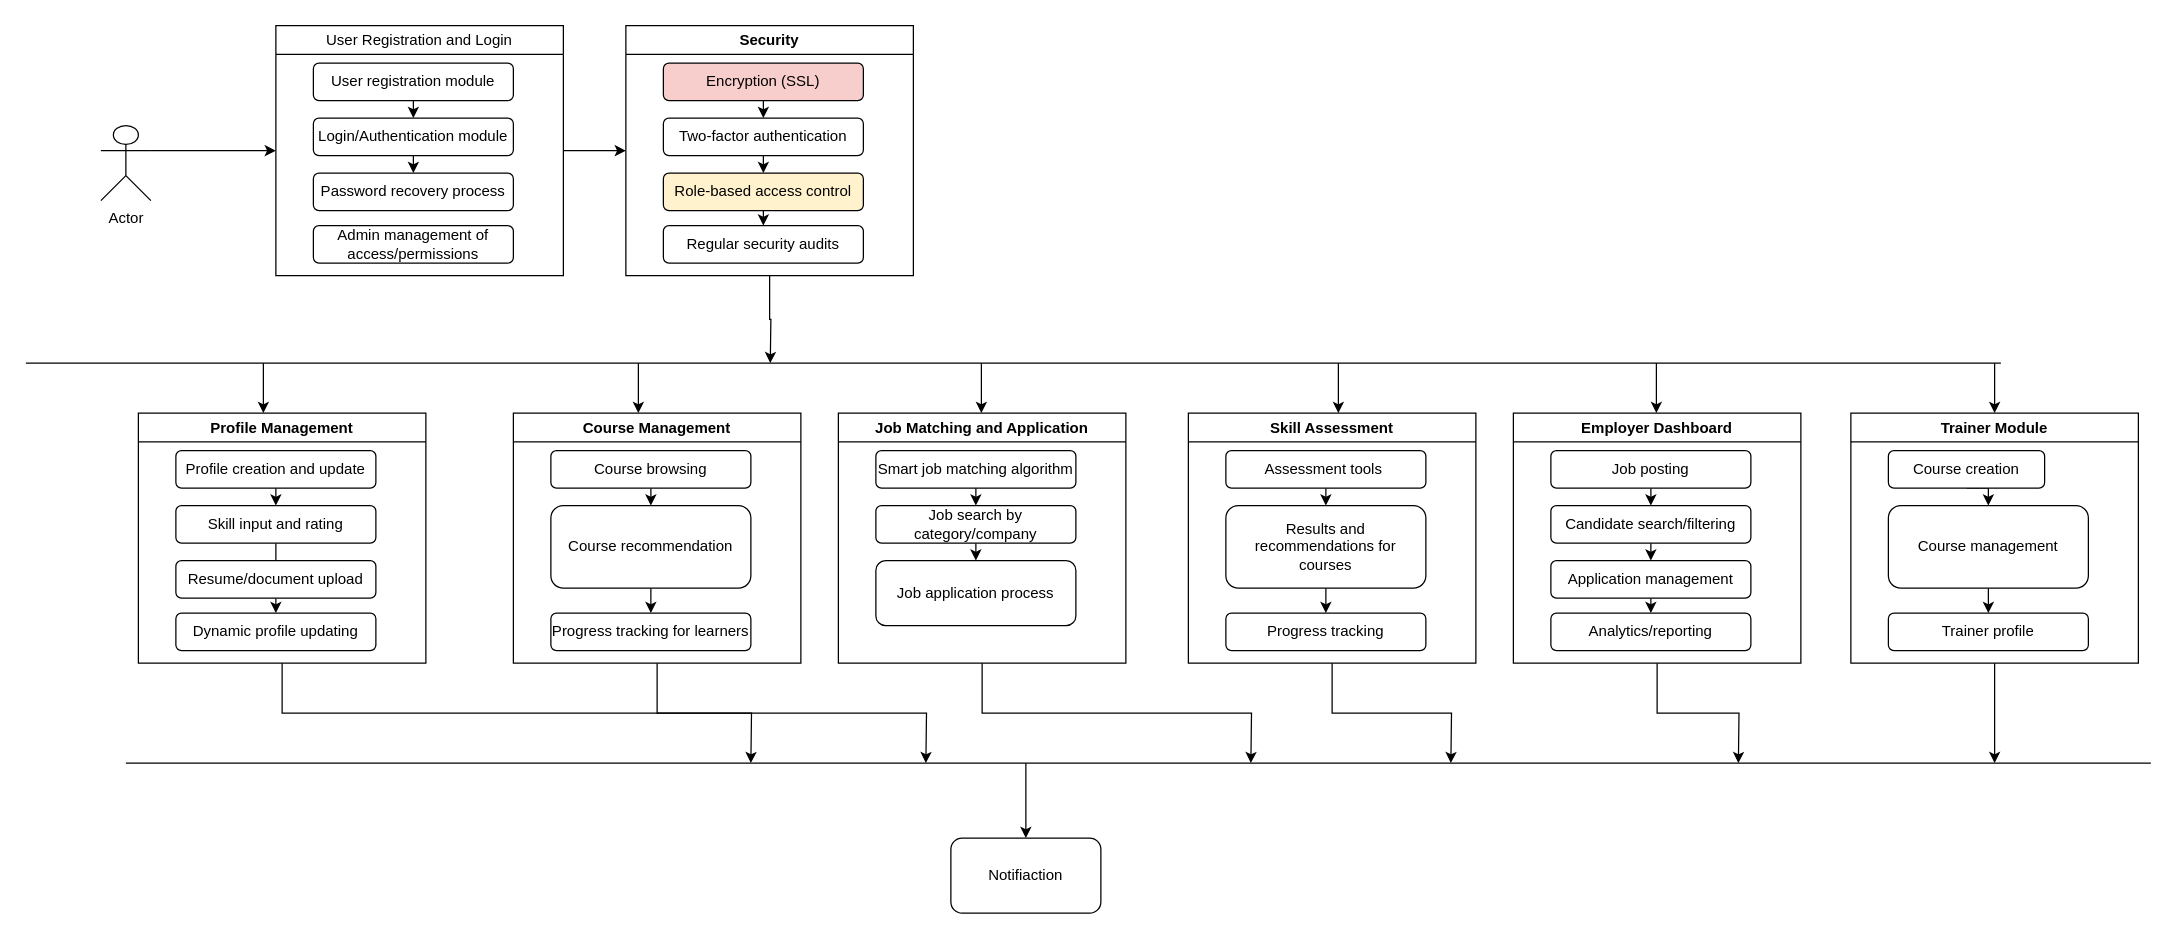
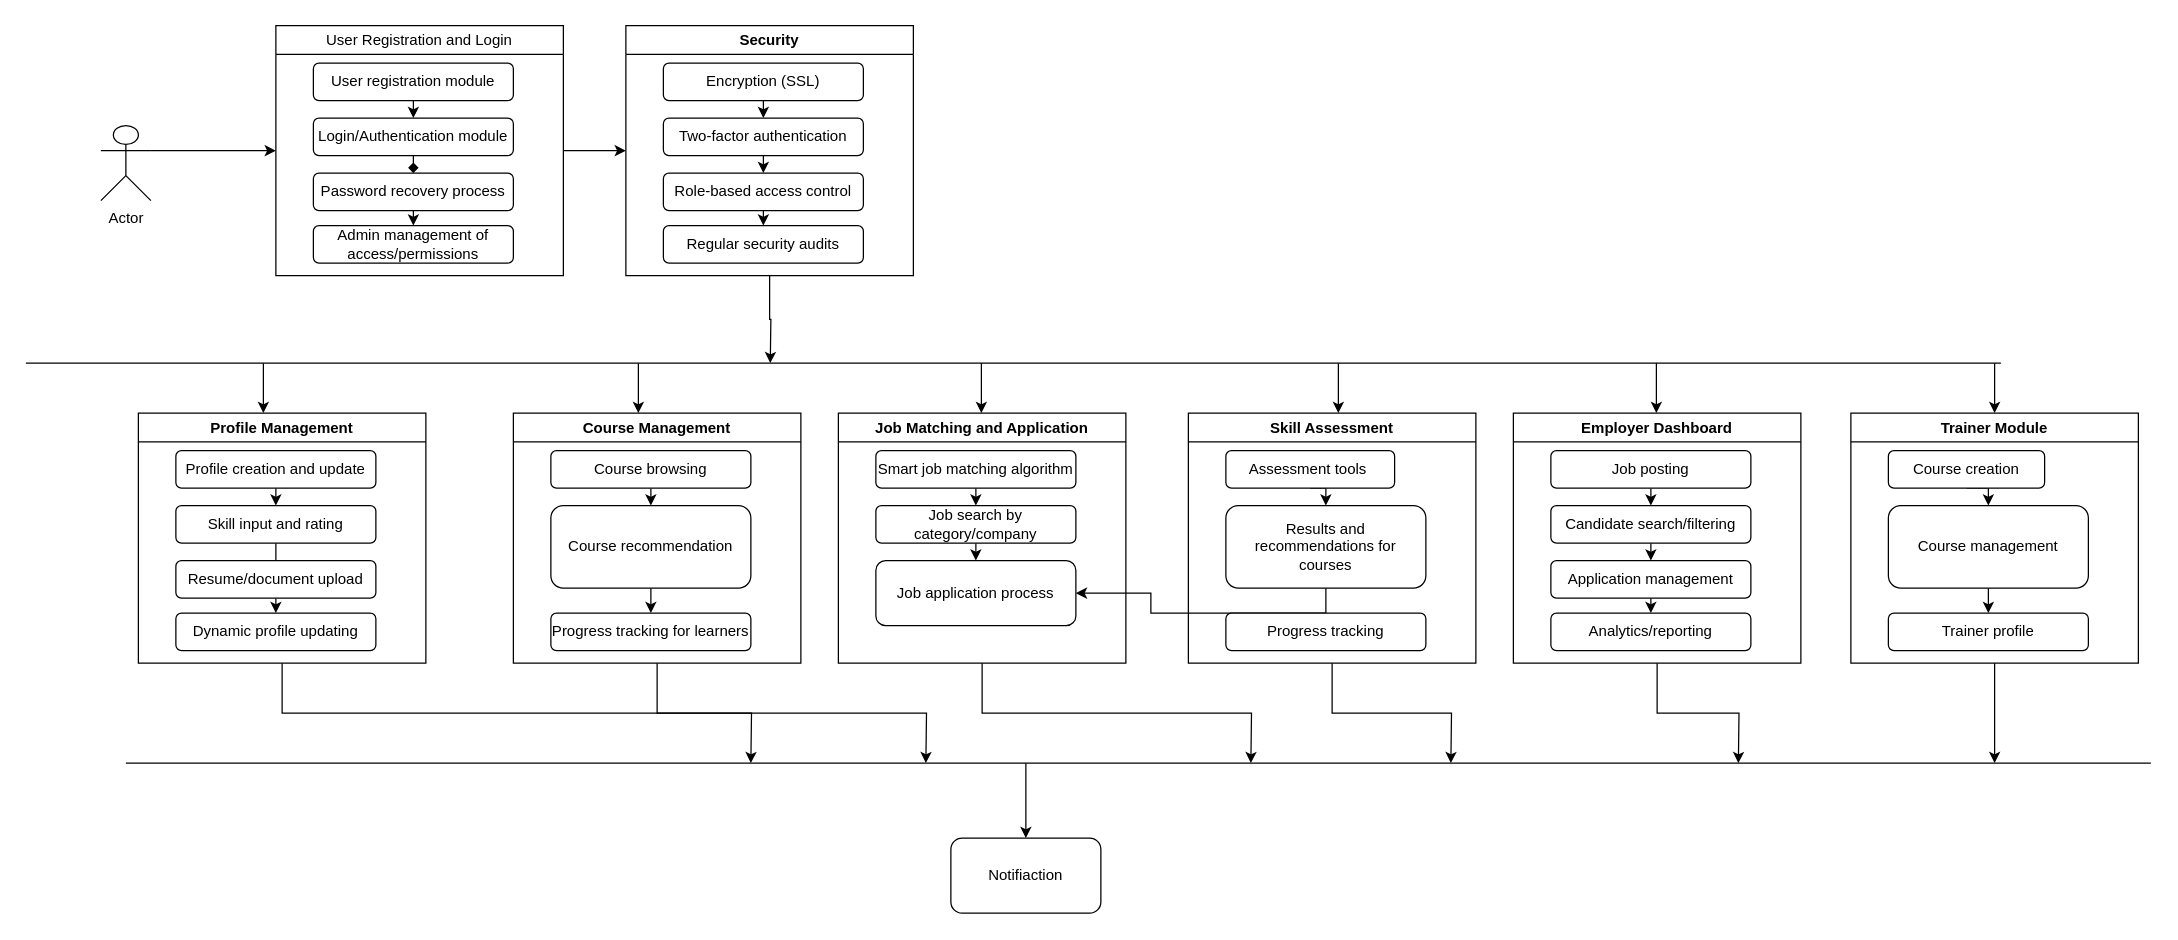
(763, 82) -> (763, 82)
(413, 163) -> (413, 162)
(763, 192) -> (763, 192)
none -> (413, 214)
(1326, 469) -> (1310, 469)
(1326, 603) -> (1151, 609)
